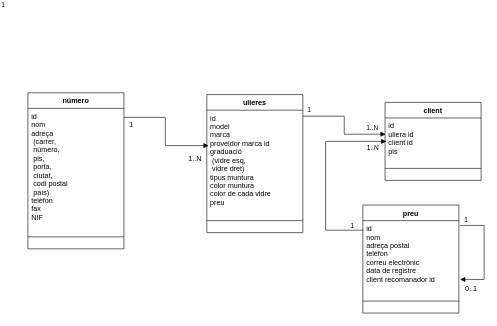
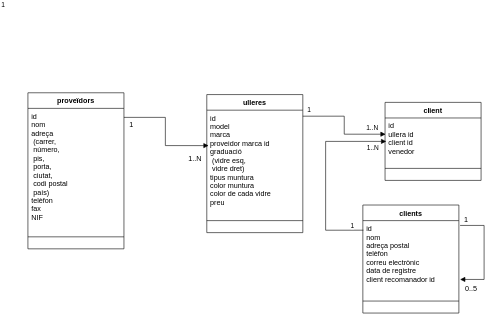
(76, 101) -> (76, 101)
(391, 126) -> (391, 126)
(410, 213) -> (410, 213)
(471, 289) -> (471, 289)
